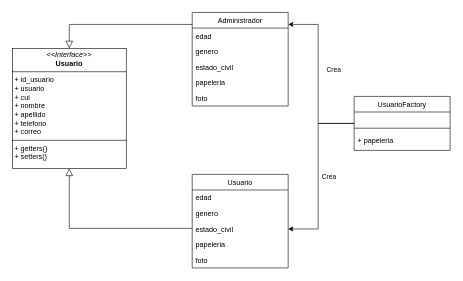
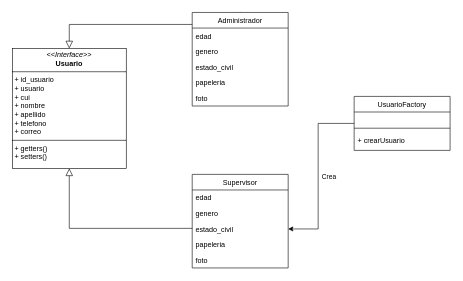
(306, 24) -> none
(377, 140) -> (384, 140)
(240, 182) -> (240, 182)
